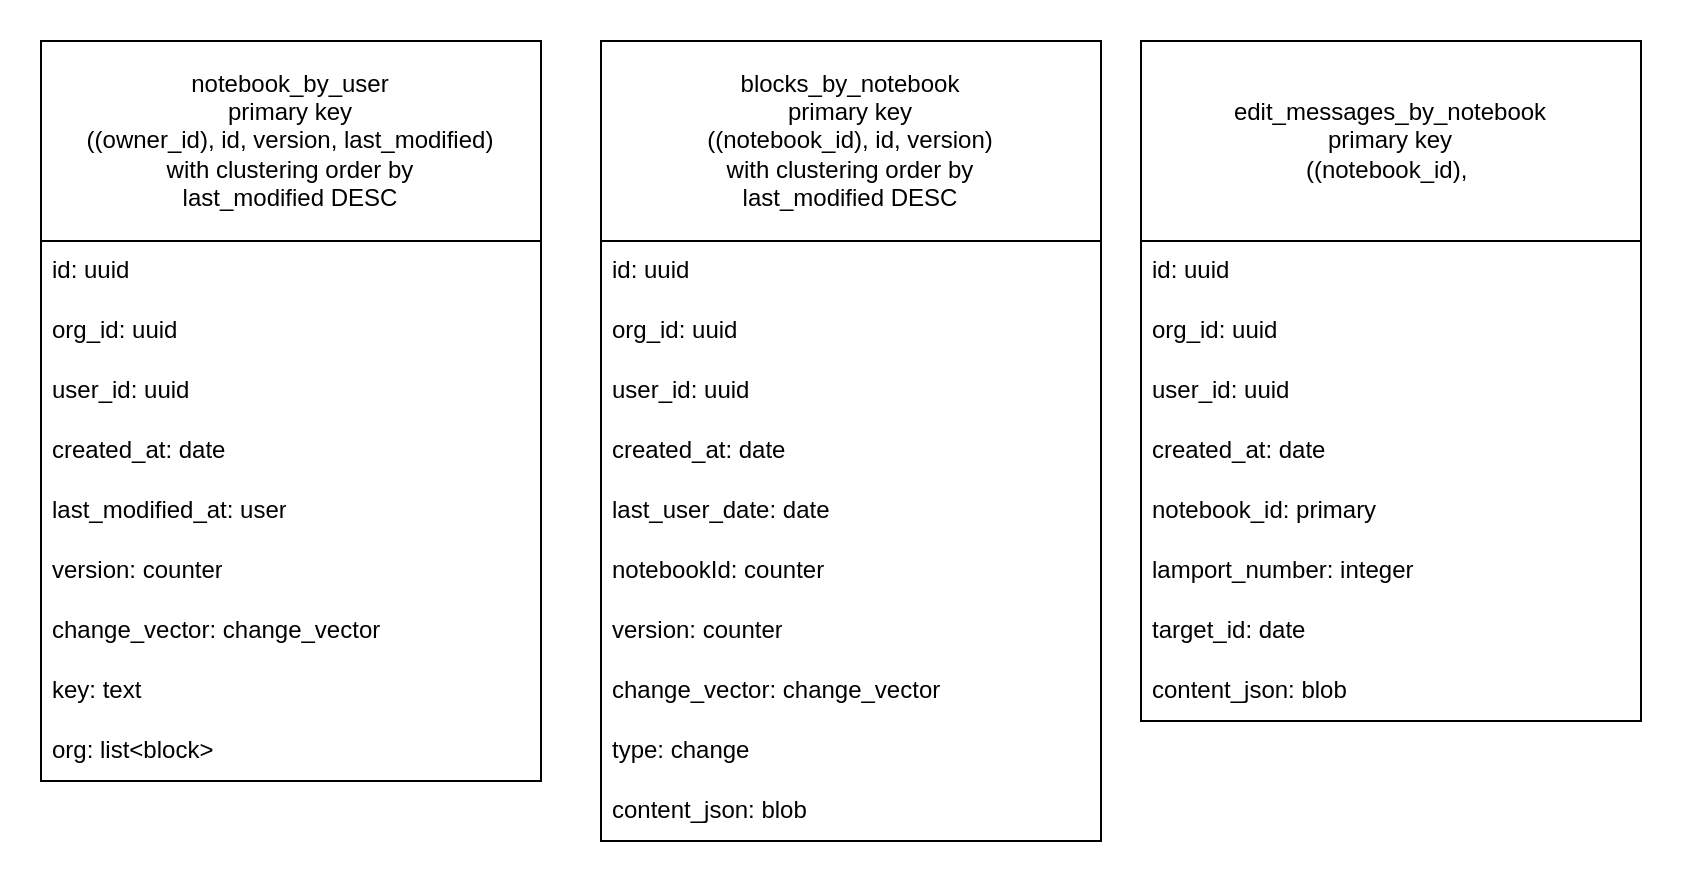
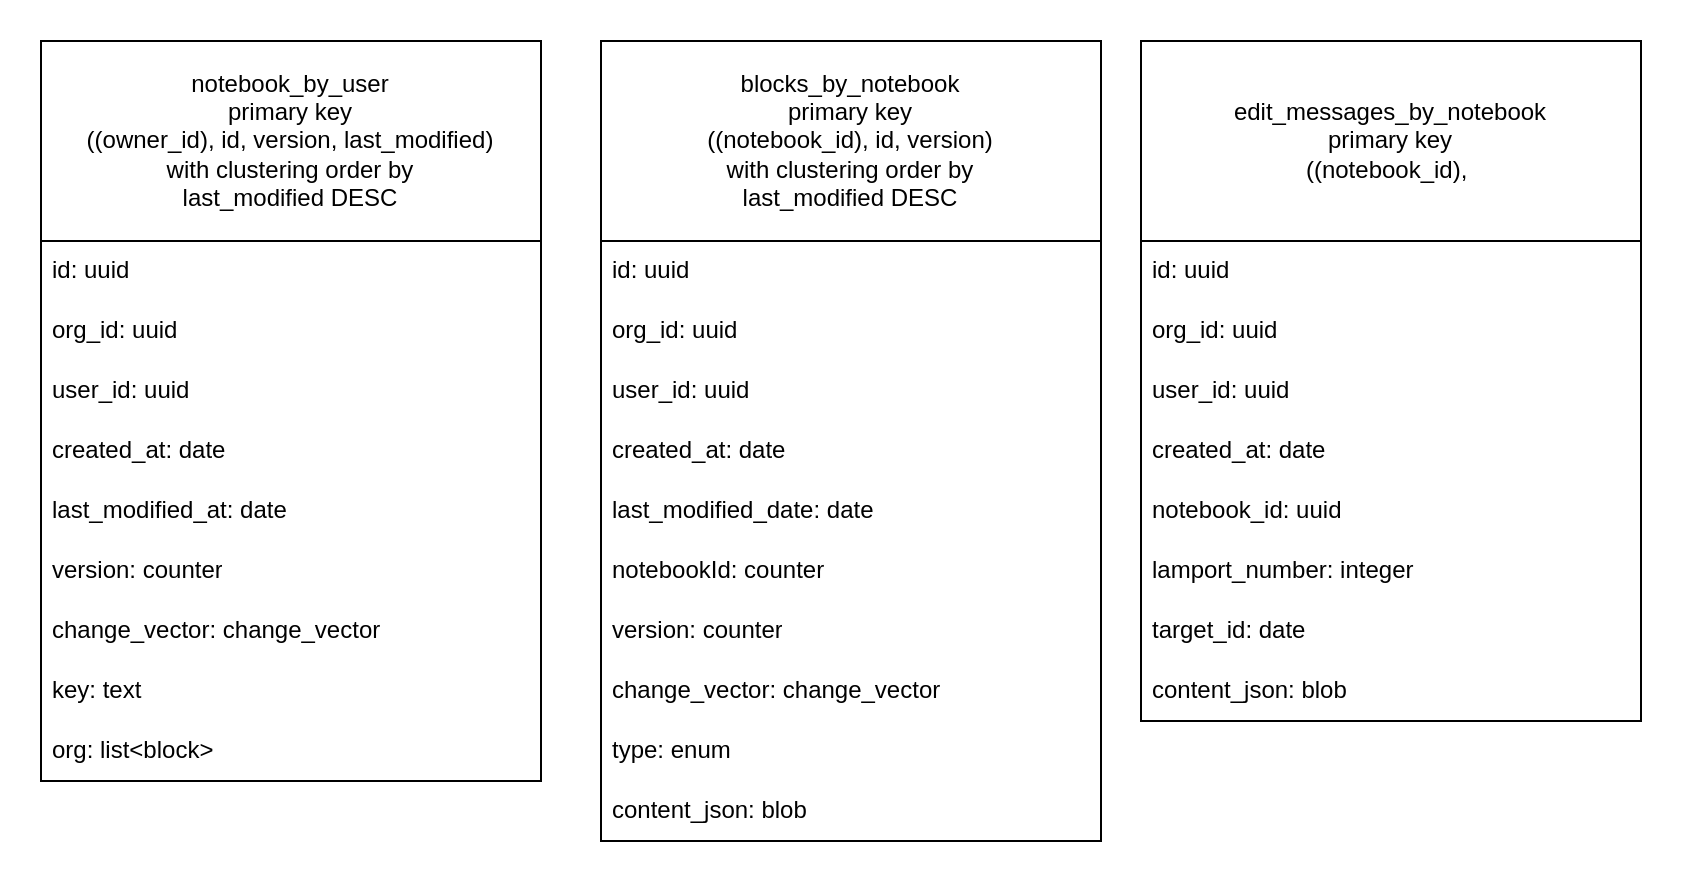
(185, 511) -> (185, 511)
(738, 511) -> (759, 511)
(1275, 511) -> (1255, 511)
(687, 751) -> (674, 751)
